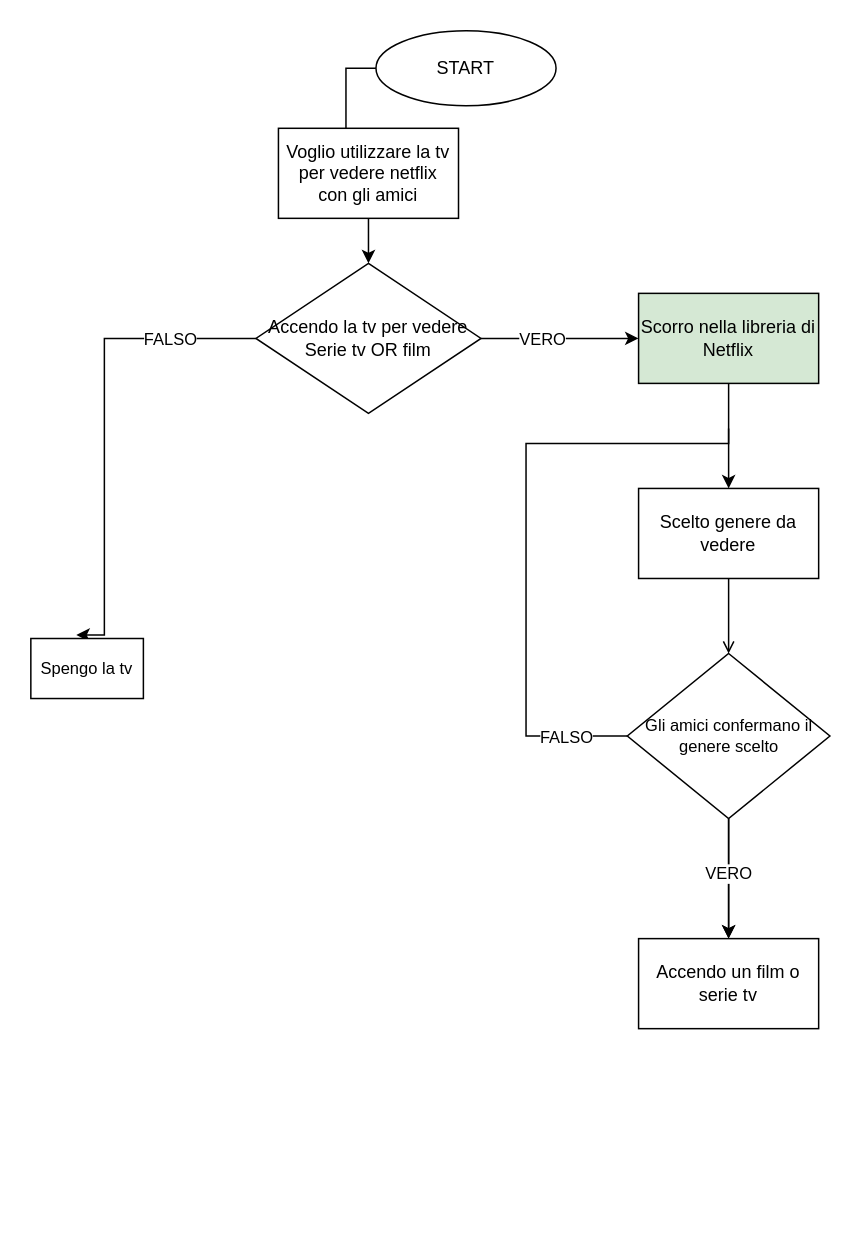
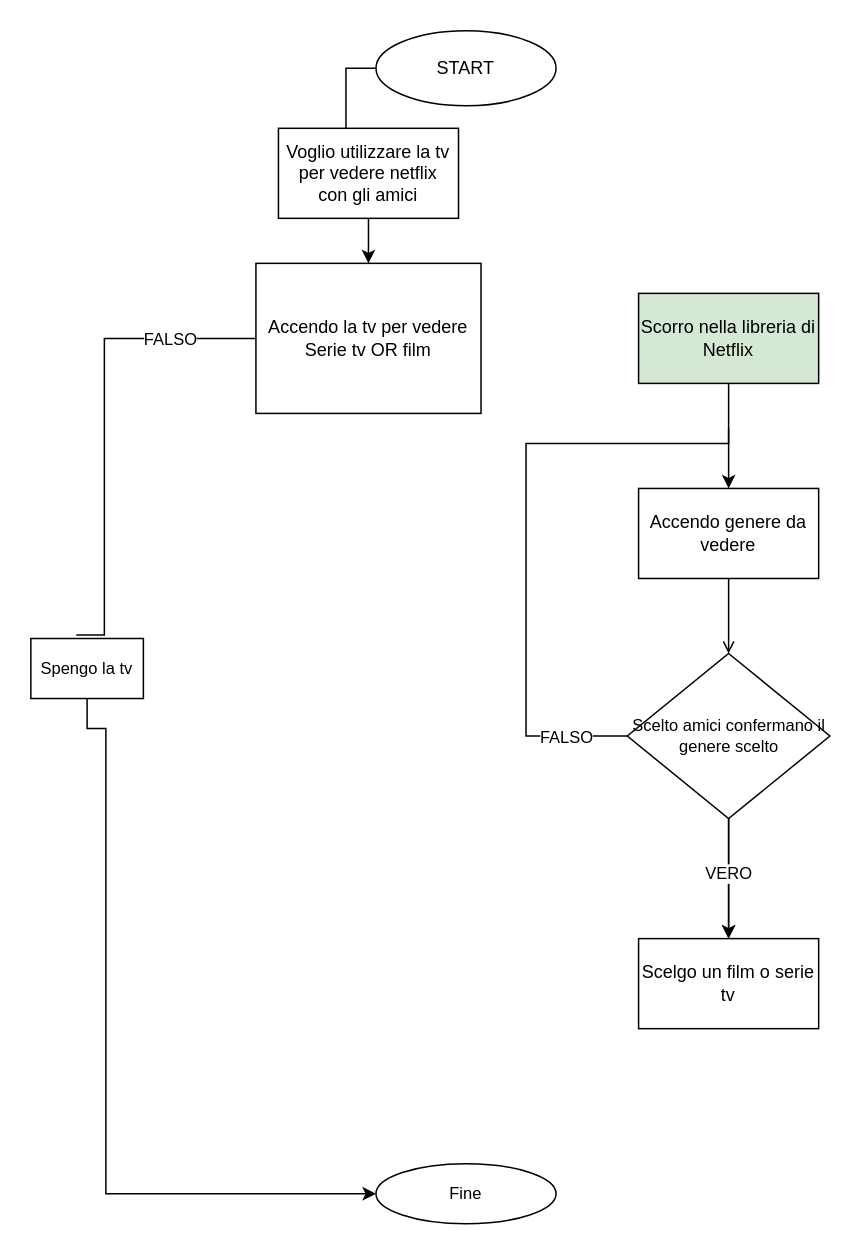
(368, 338) -> (368, 338)
(554, 338) -> none
(728, 533) -> (728, 533)
(88, 635) -> (83, 635)
(729, 736) -> (729, 736)
(728, 983) -> (728, 983)
none -> (106, 1066)
none -> (466, 1193)
